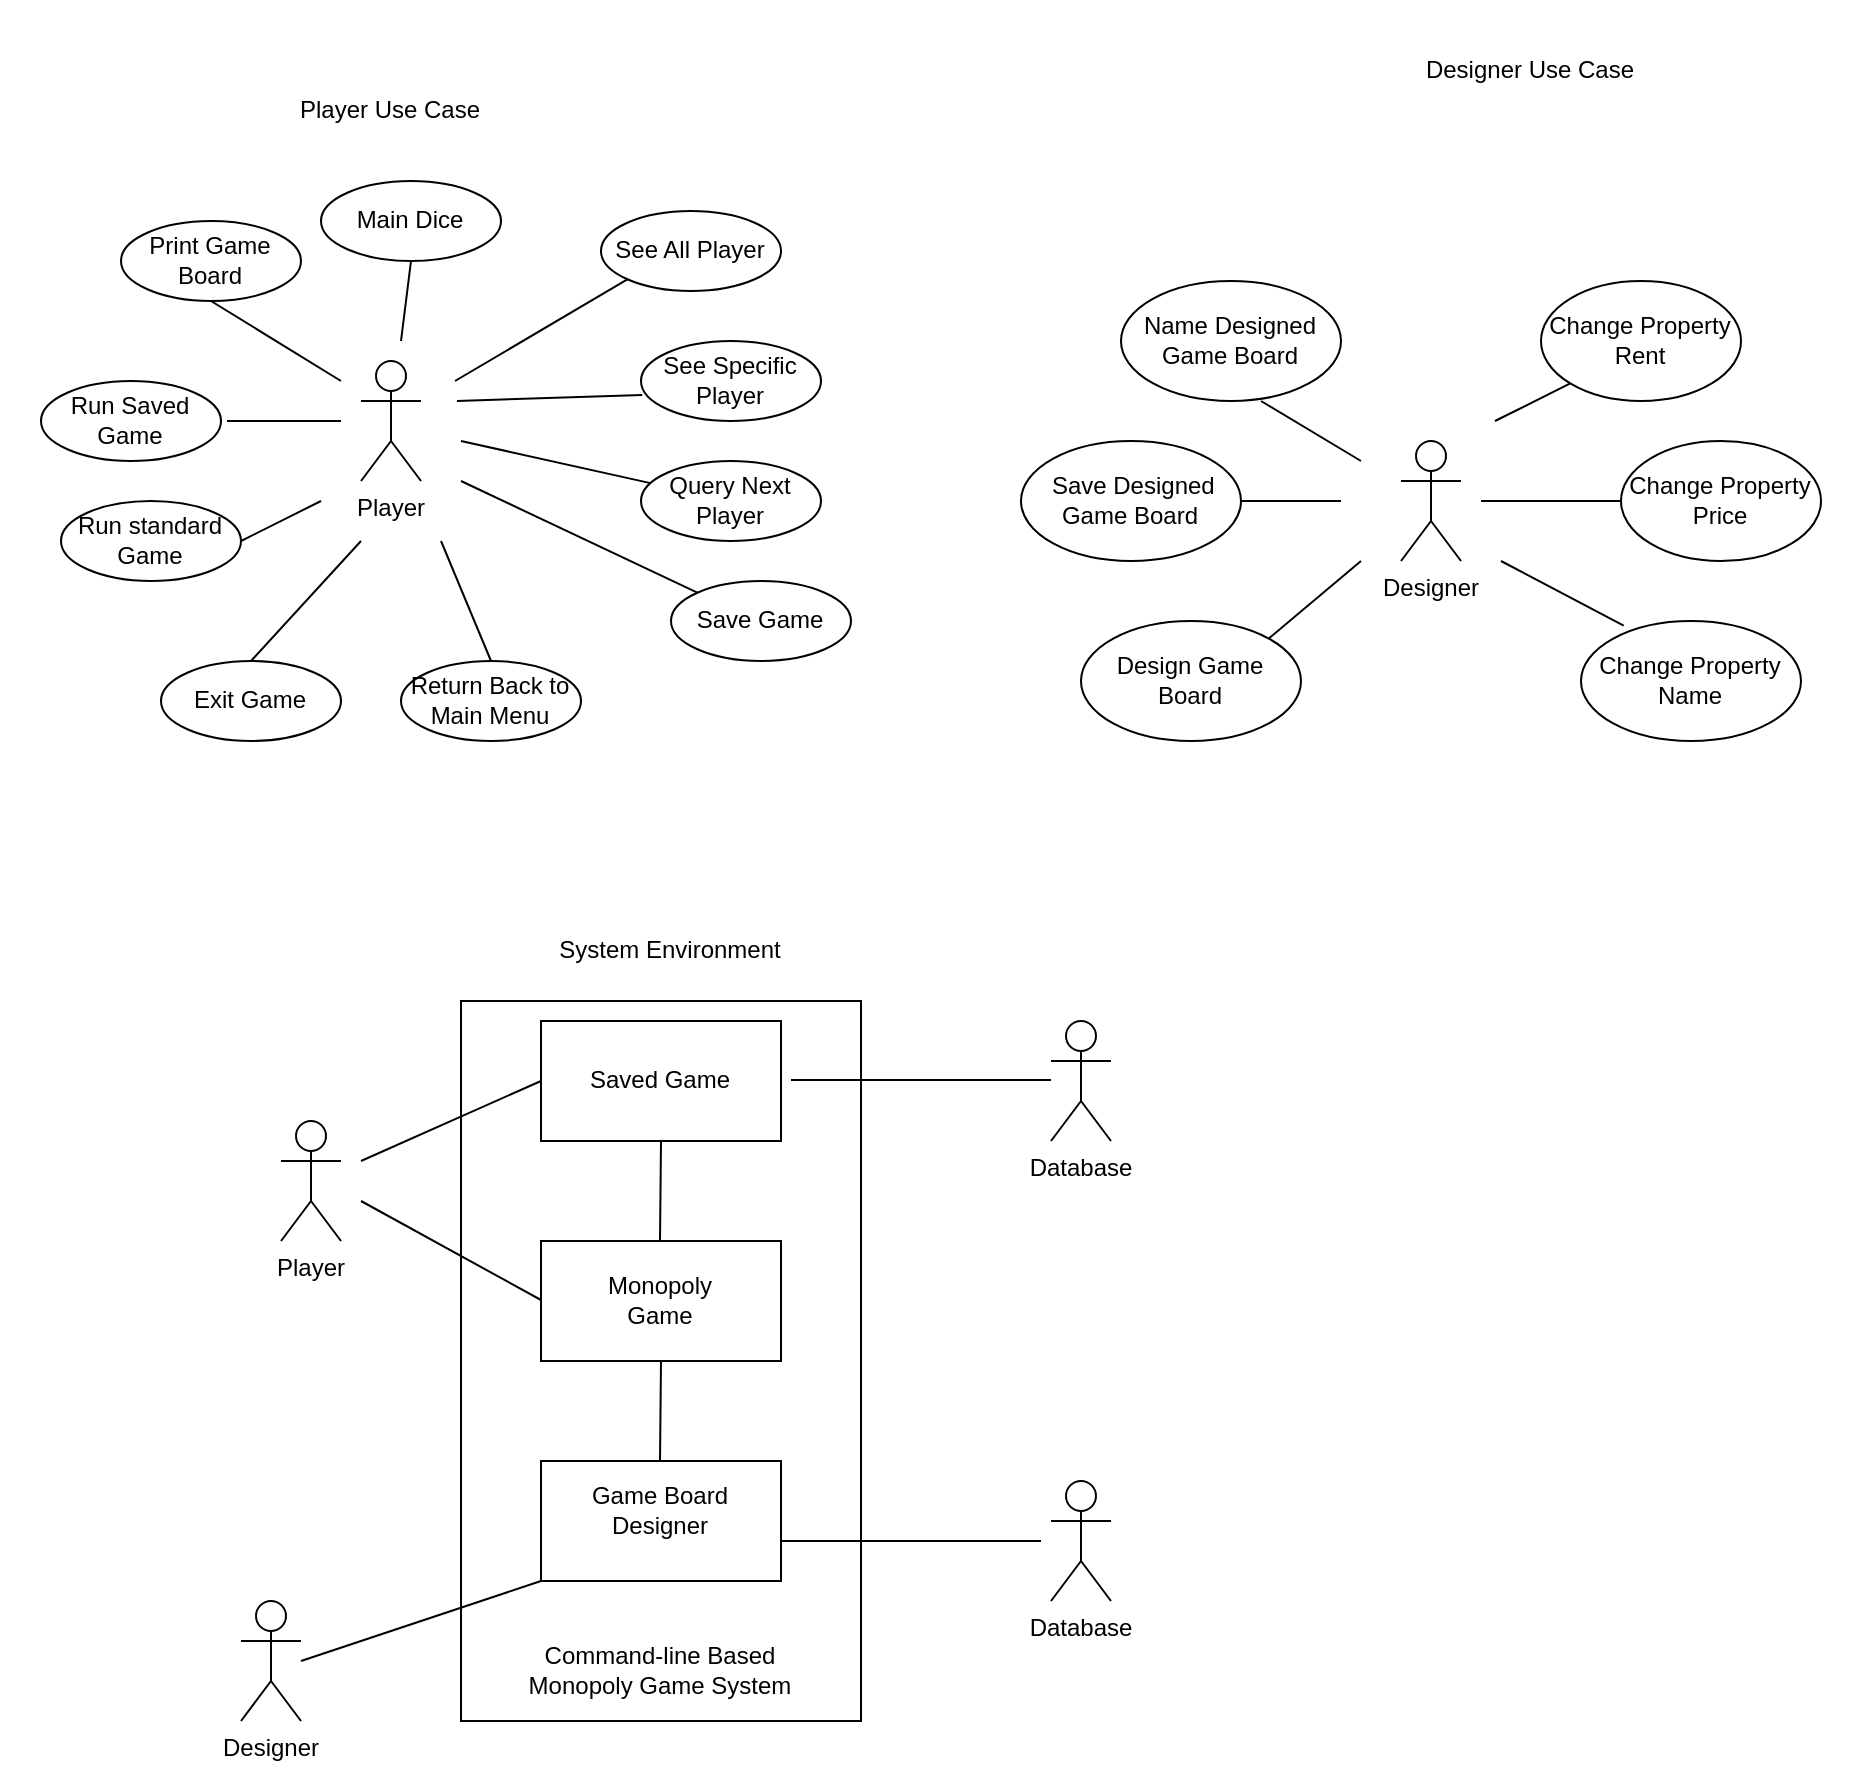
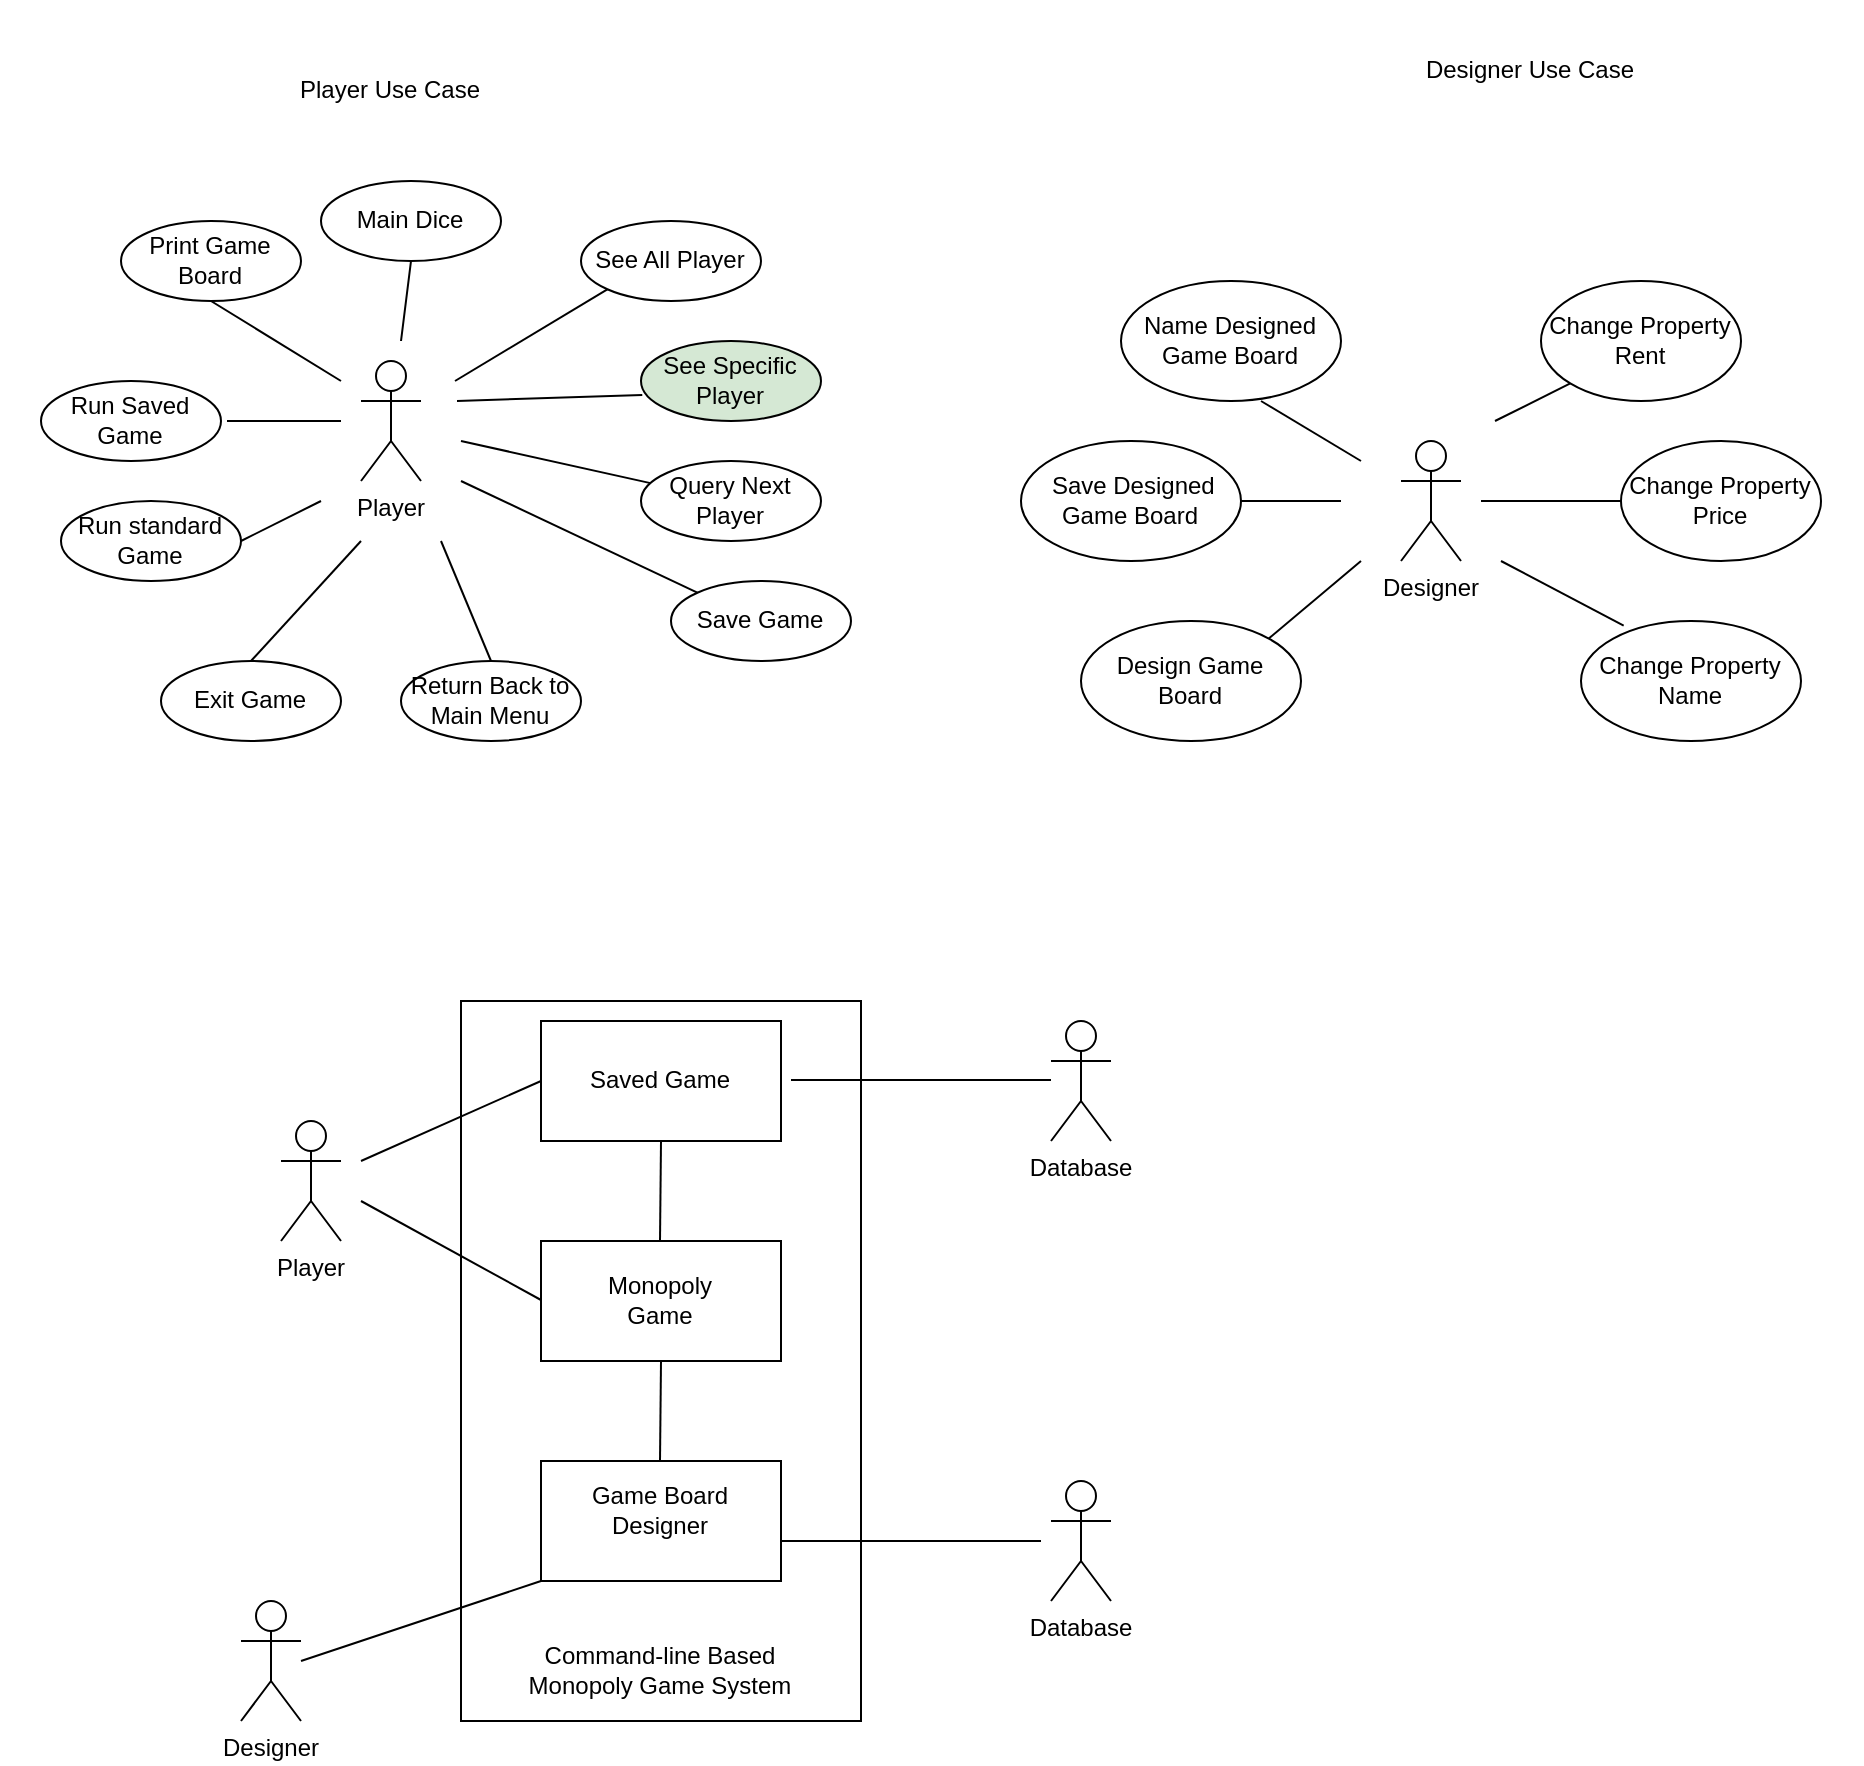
(391, 111) -> (391, 91)
(691, 251) -> (671, 261)
(731, 381) -> (731, 381)
(671, 951) -> none
